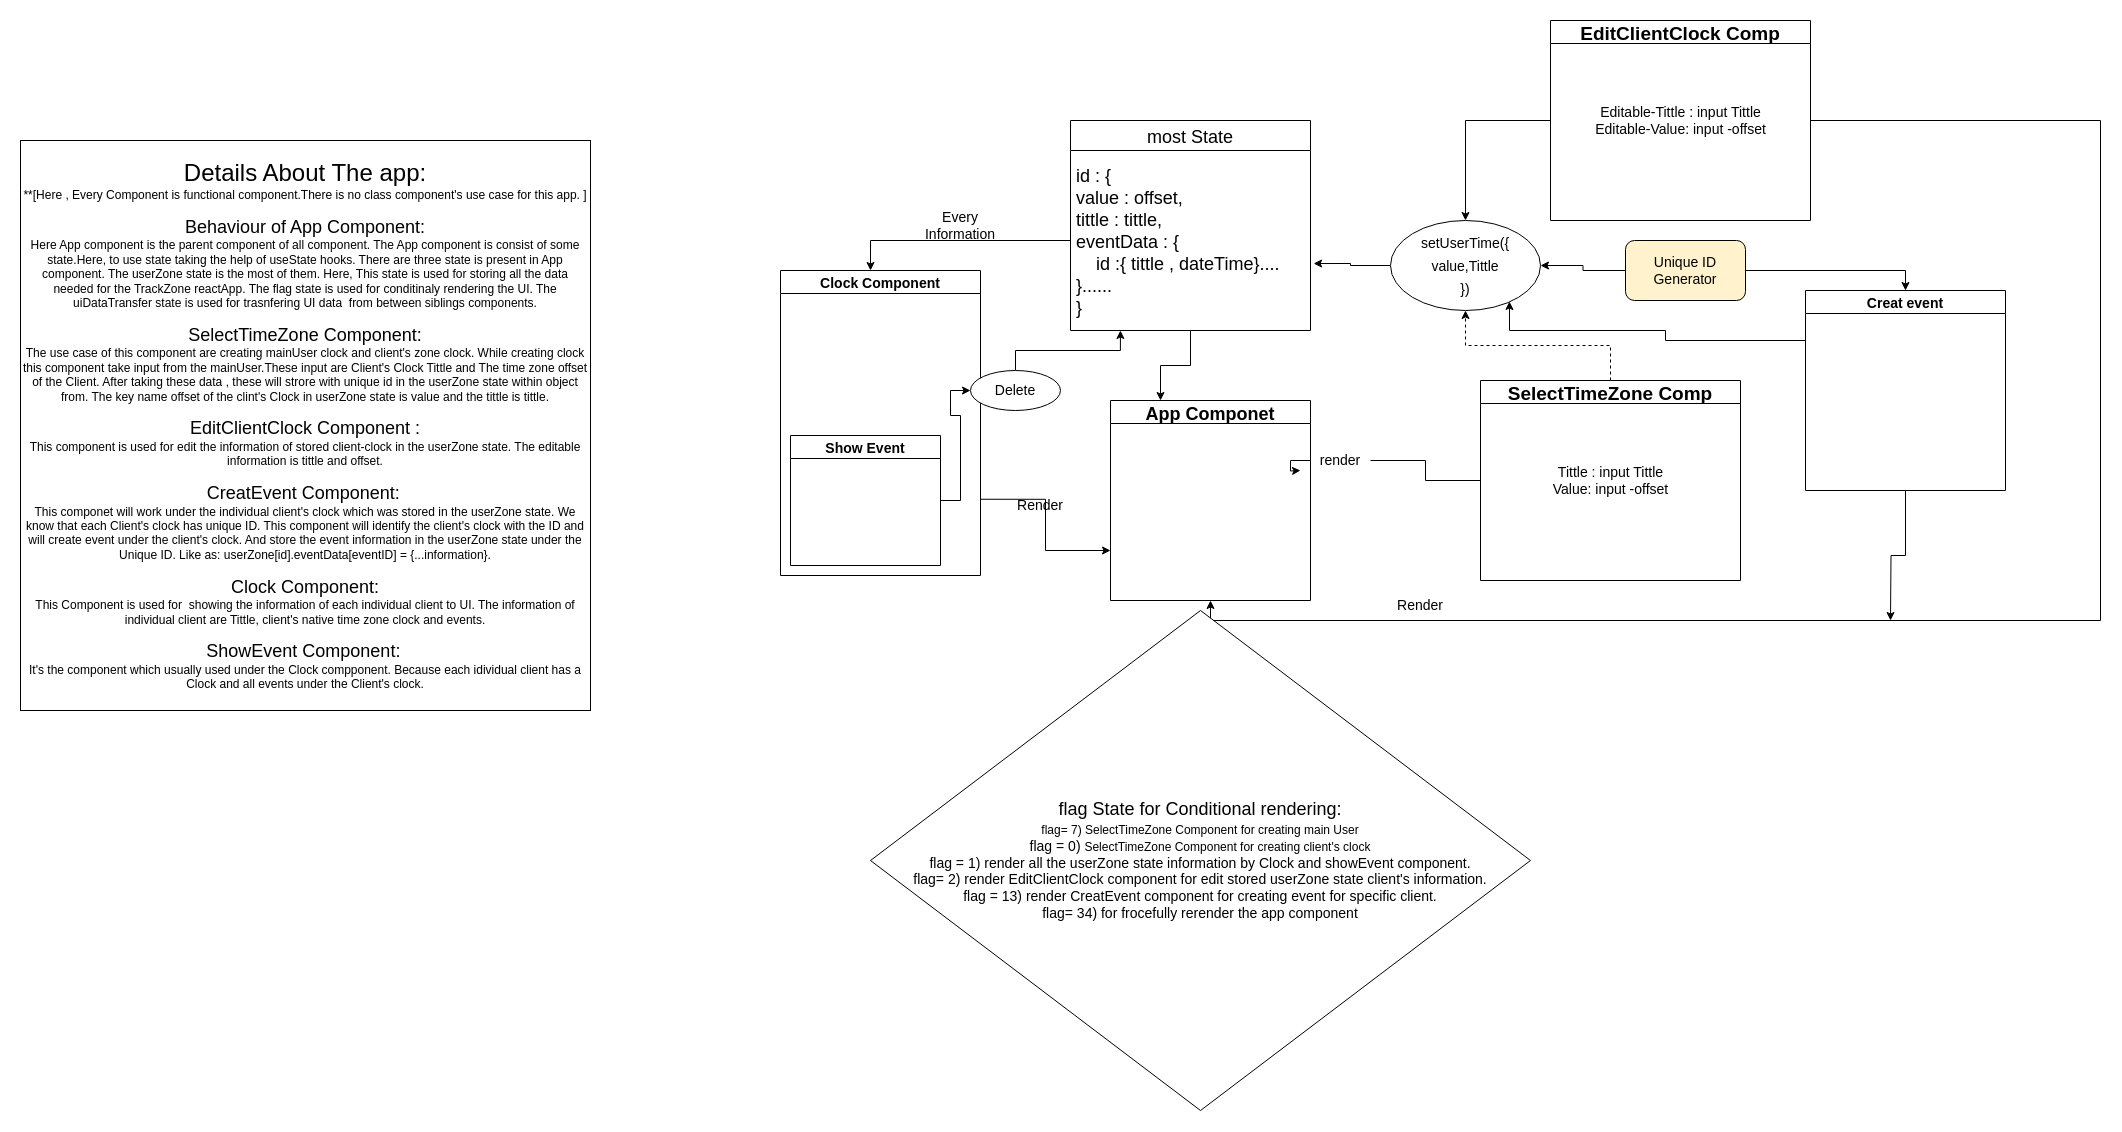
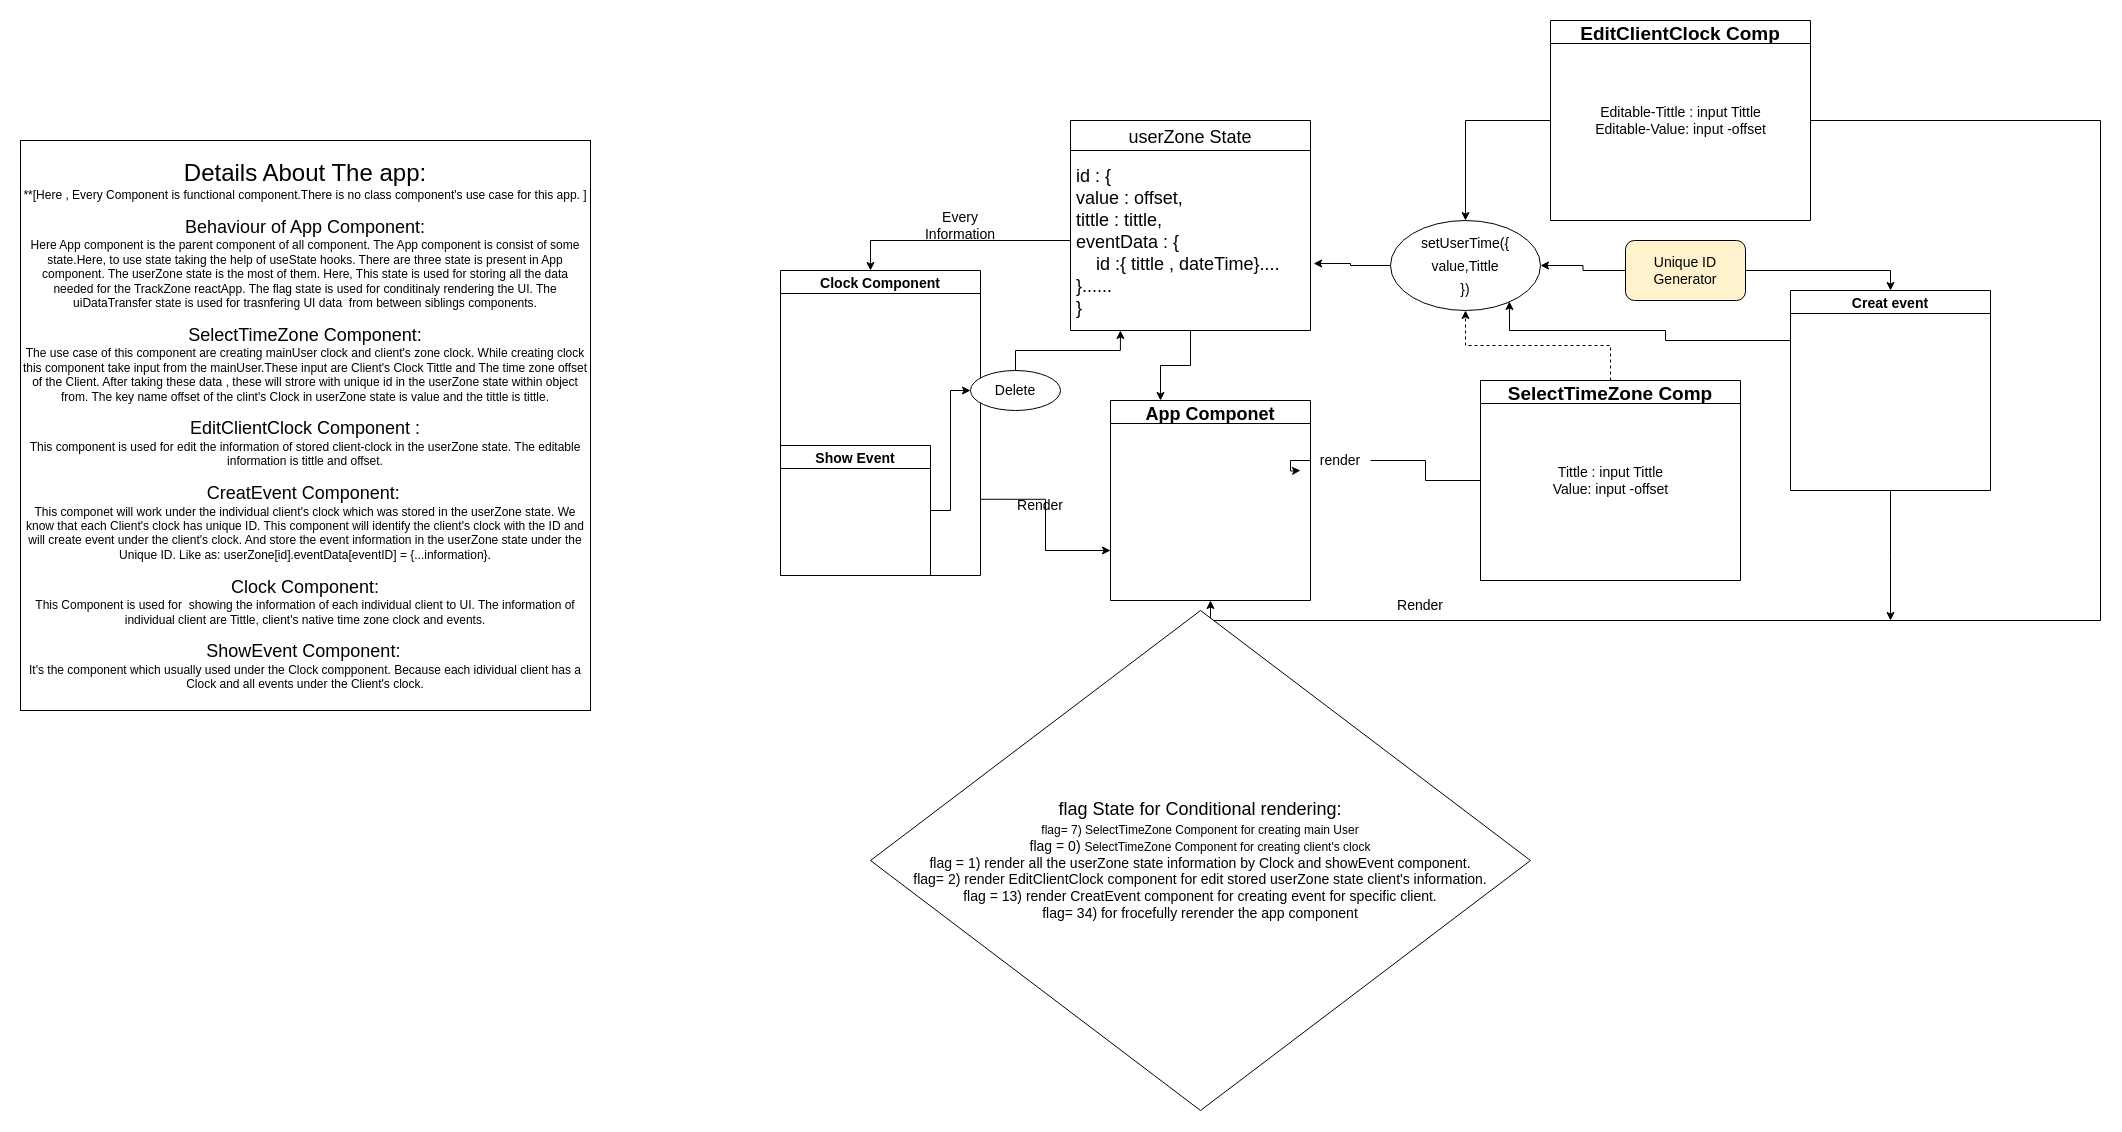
(1190, 137) -> (1190, 137)
(1906, 391) -> (1891, 391)
(866, 501) -> (856, 511)
